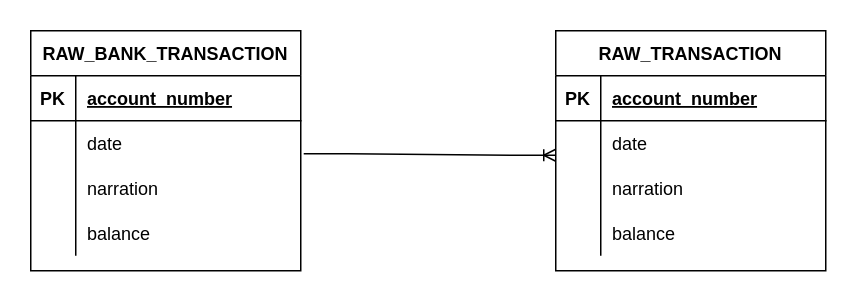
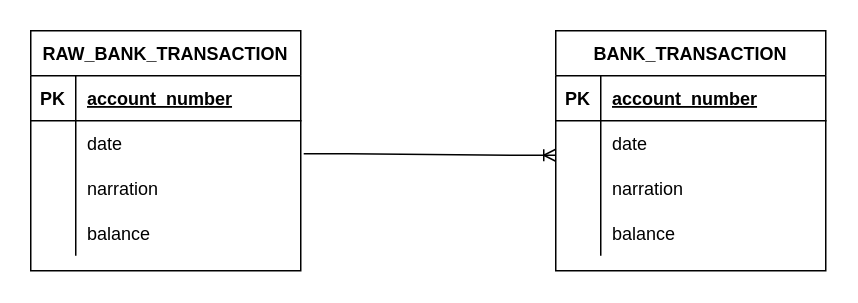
(690, 54) -> (690, 54)
